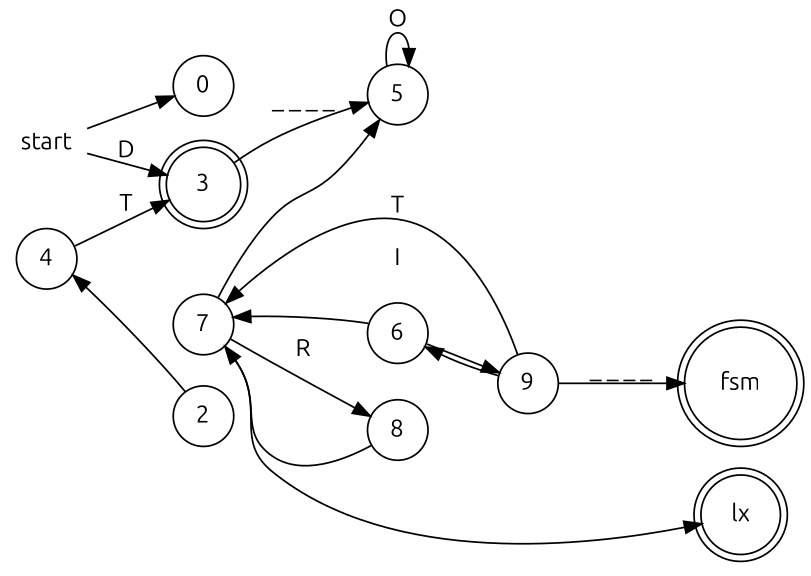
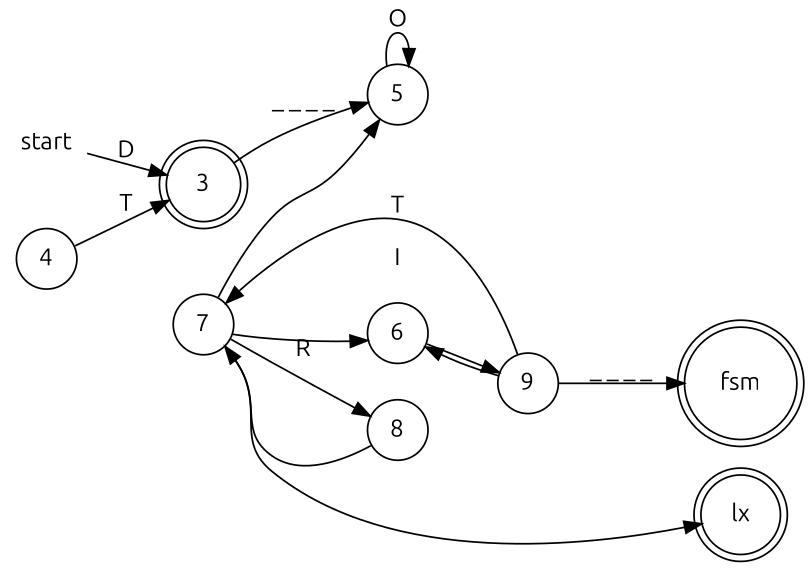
(203, 86) -> none
(310, 318) -> (291, 340)
(203, 416) -> none
